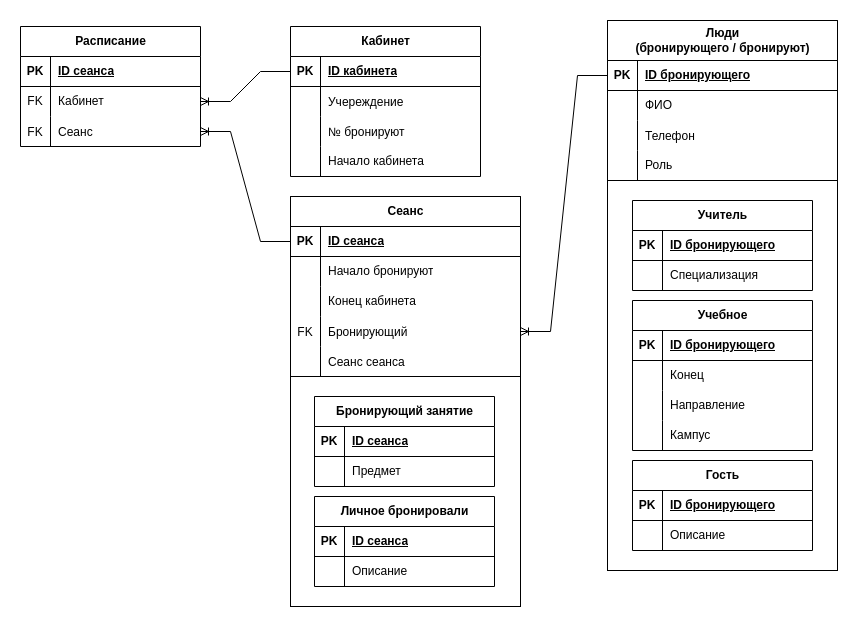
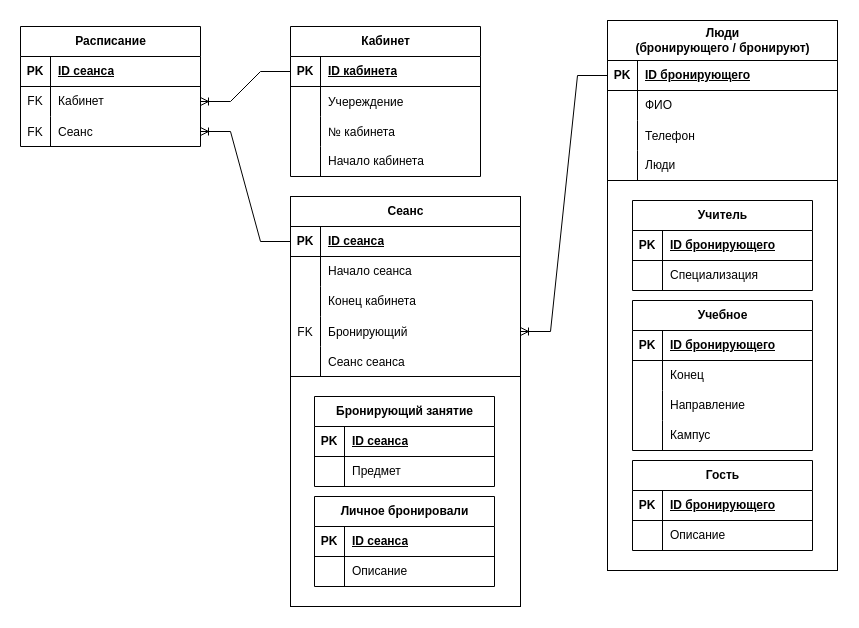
(363, 132) -> (360, 132)
(659, 166) -> (659, 166)
(381, 272) -> (371, 272)
